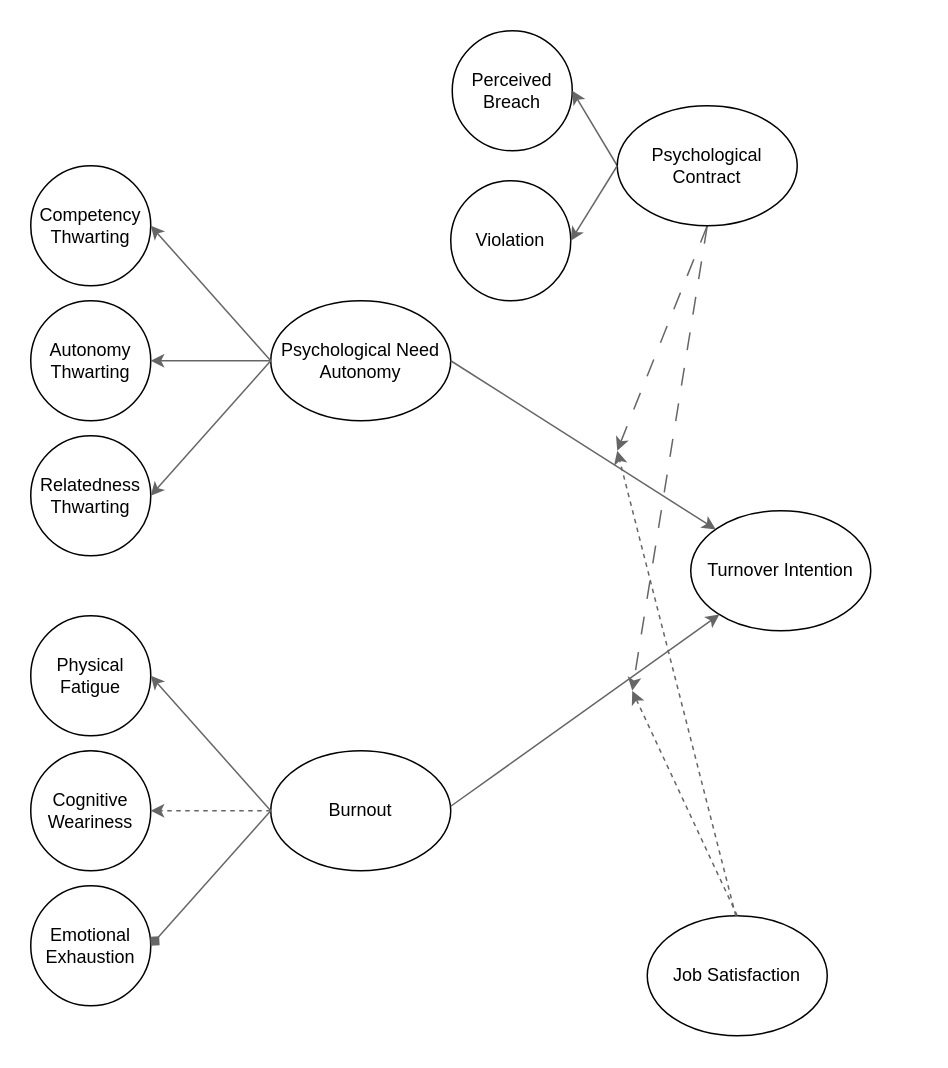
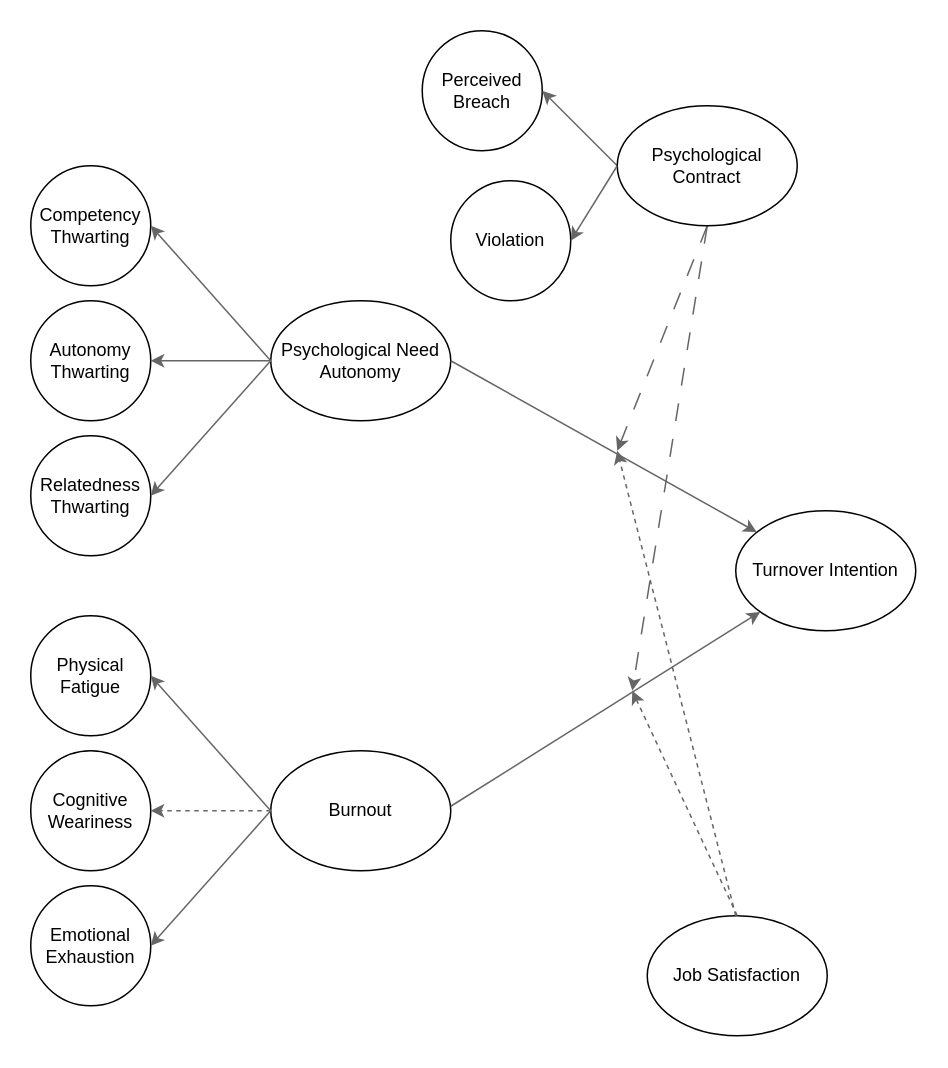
(512, 91) -> (482, 91)
(781, 571) -> (826, 571)
(158, 937) -> (158, 938)
